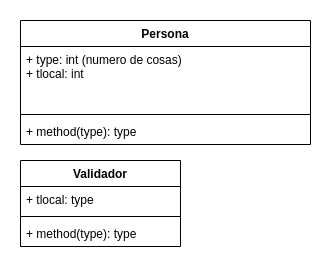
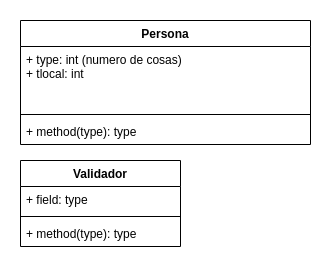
(66, 201) -> (62, 201)
